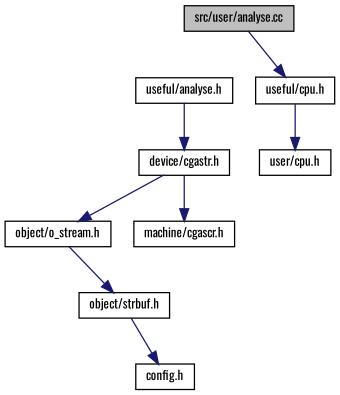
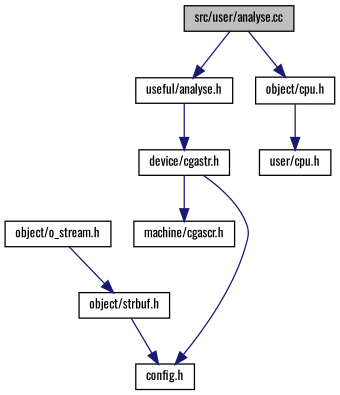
none -> (216, 49)
(295, 91) -> (295, 91)
(127, 195) -> (240, 263)
